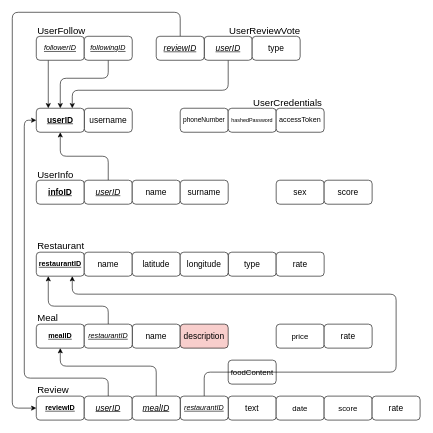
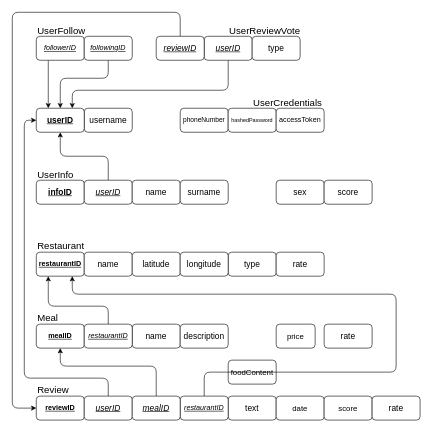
(204, 336) -> (204, 336)
(300, 336) -> (296, 336)
